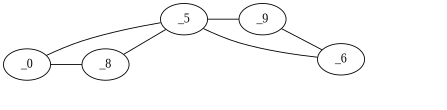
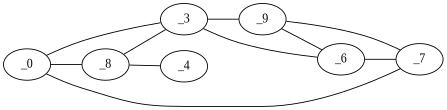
(184, 19) -> (184, 19)
none -> (420, 59)
none -> (184, 66)
